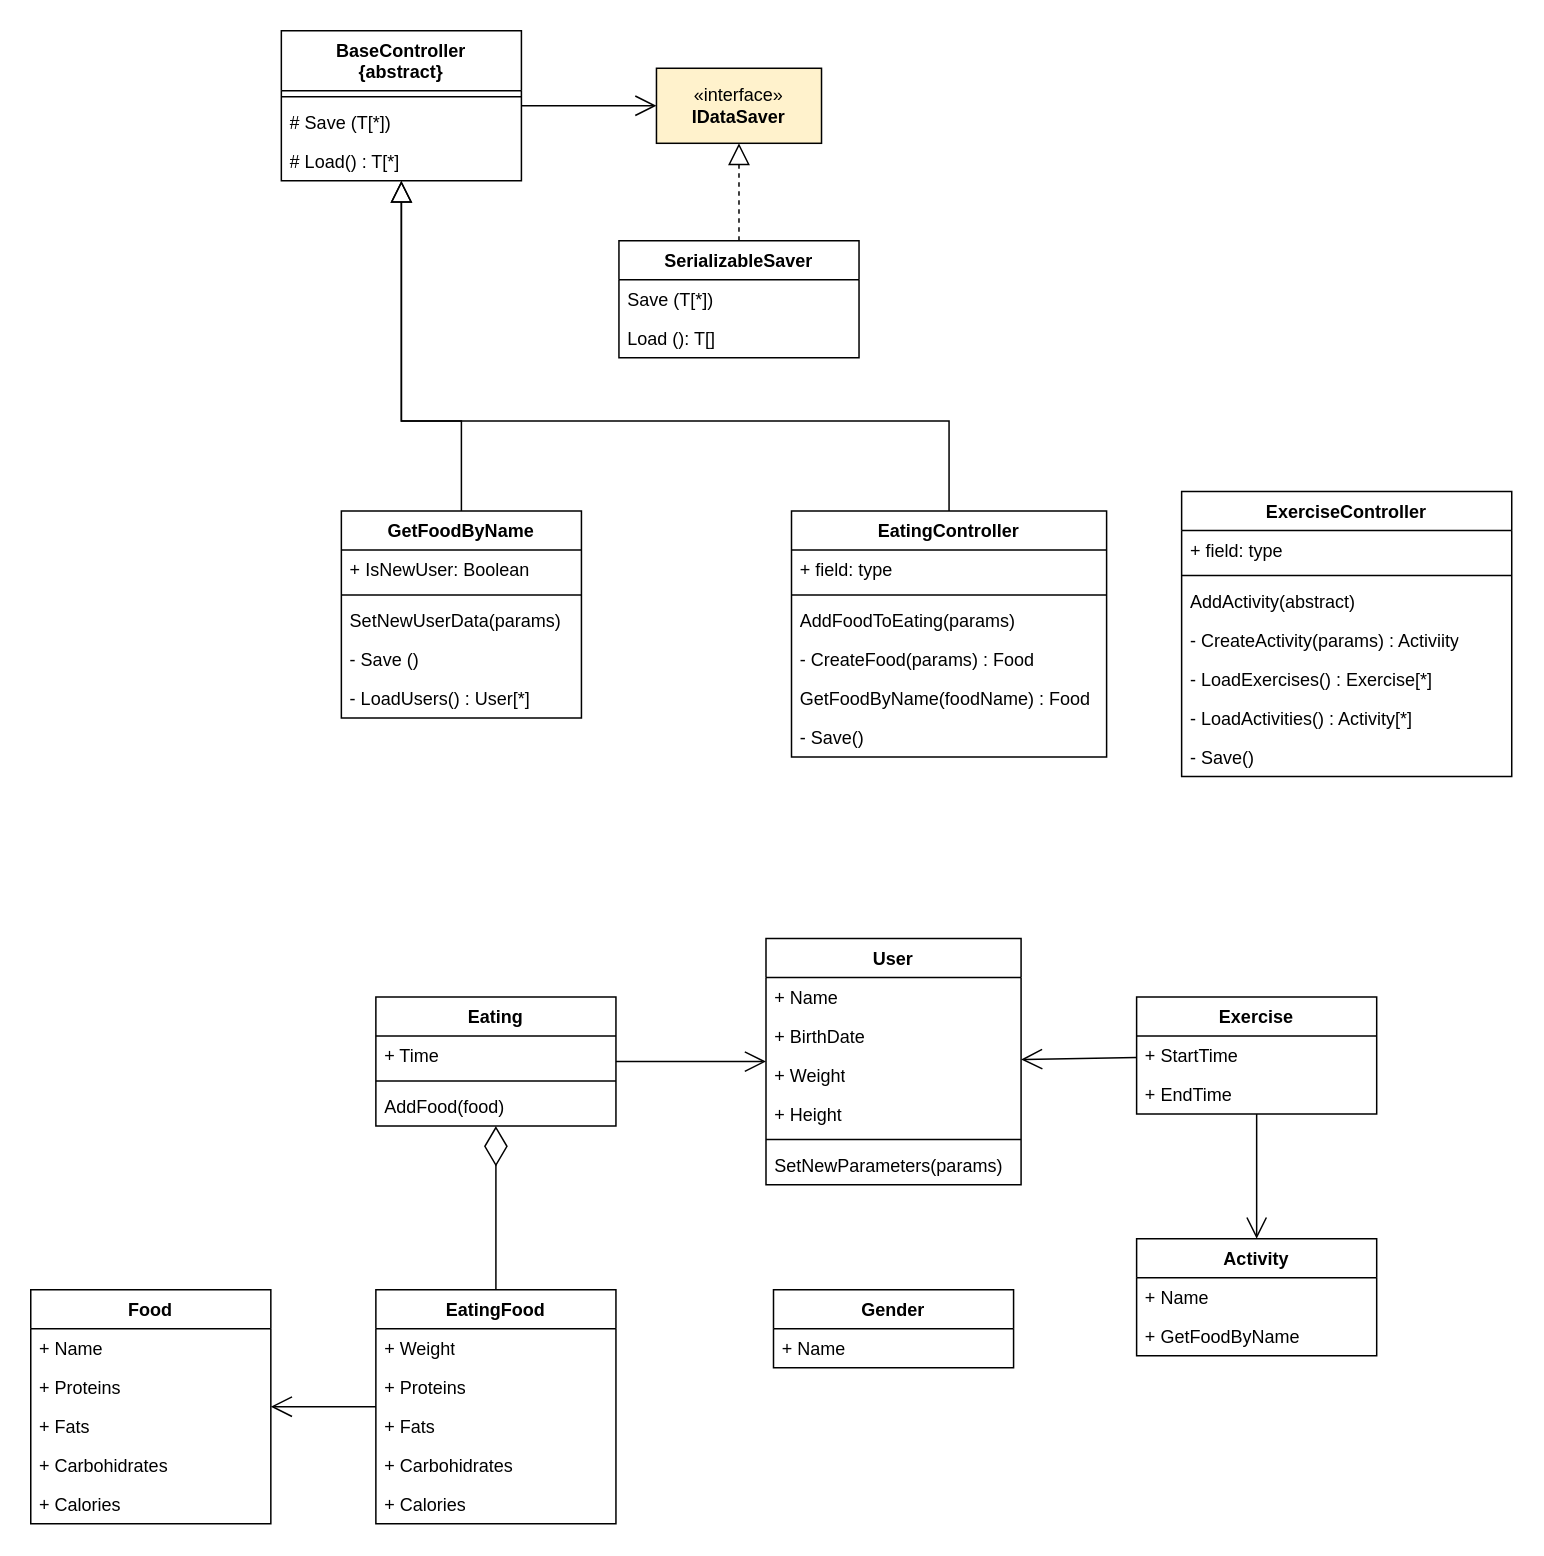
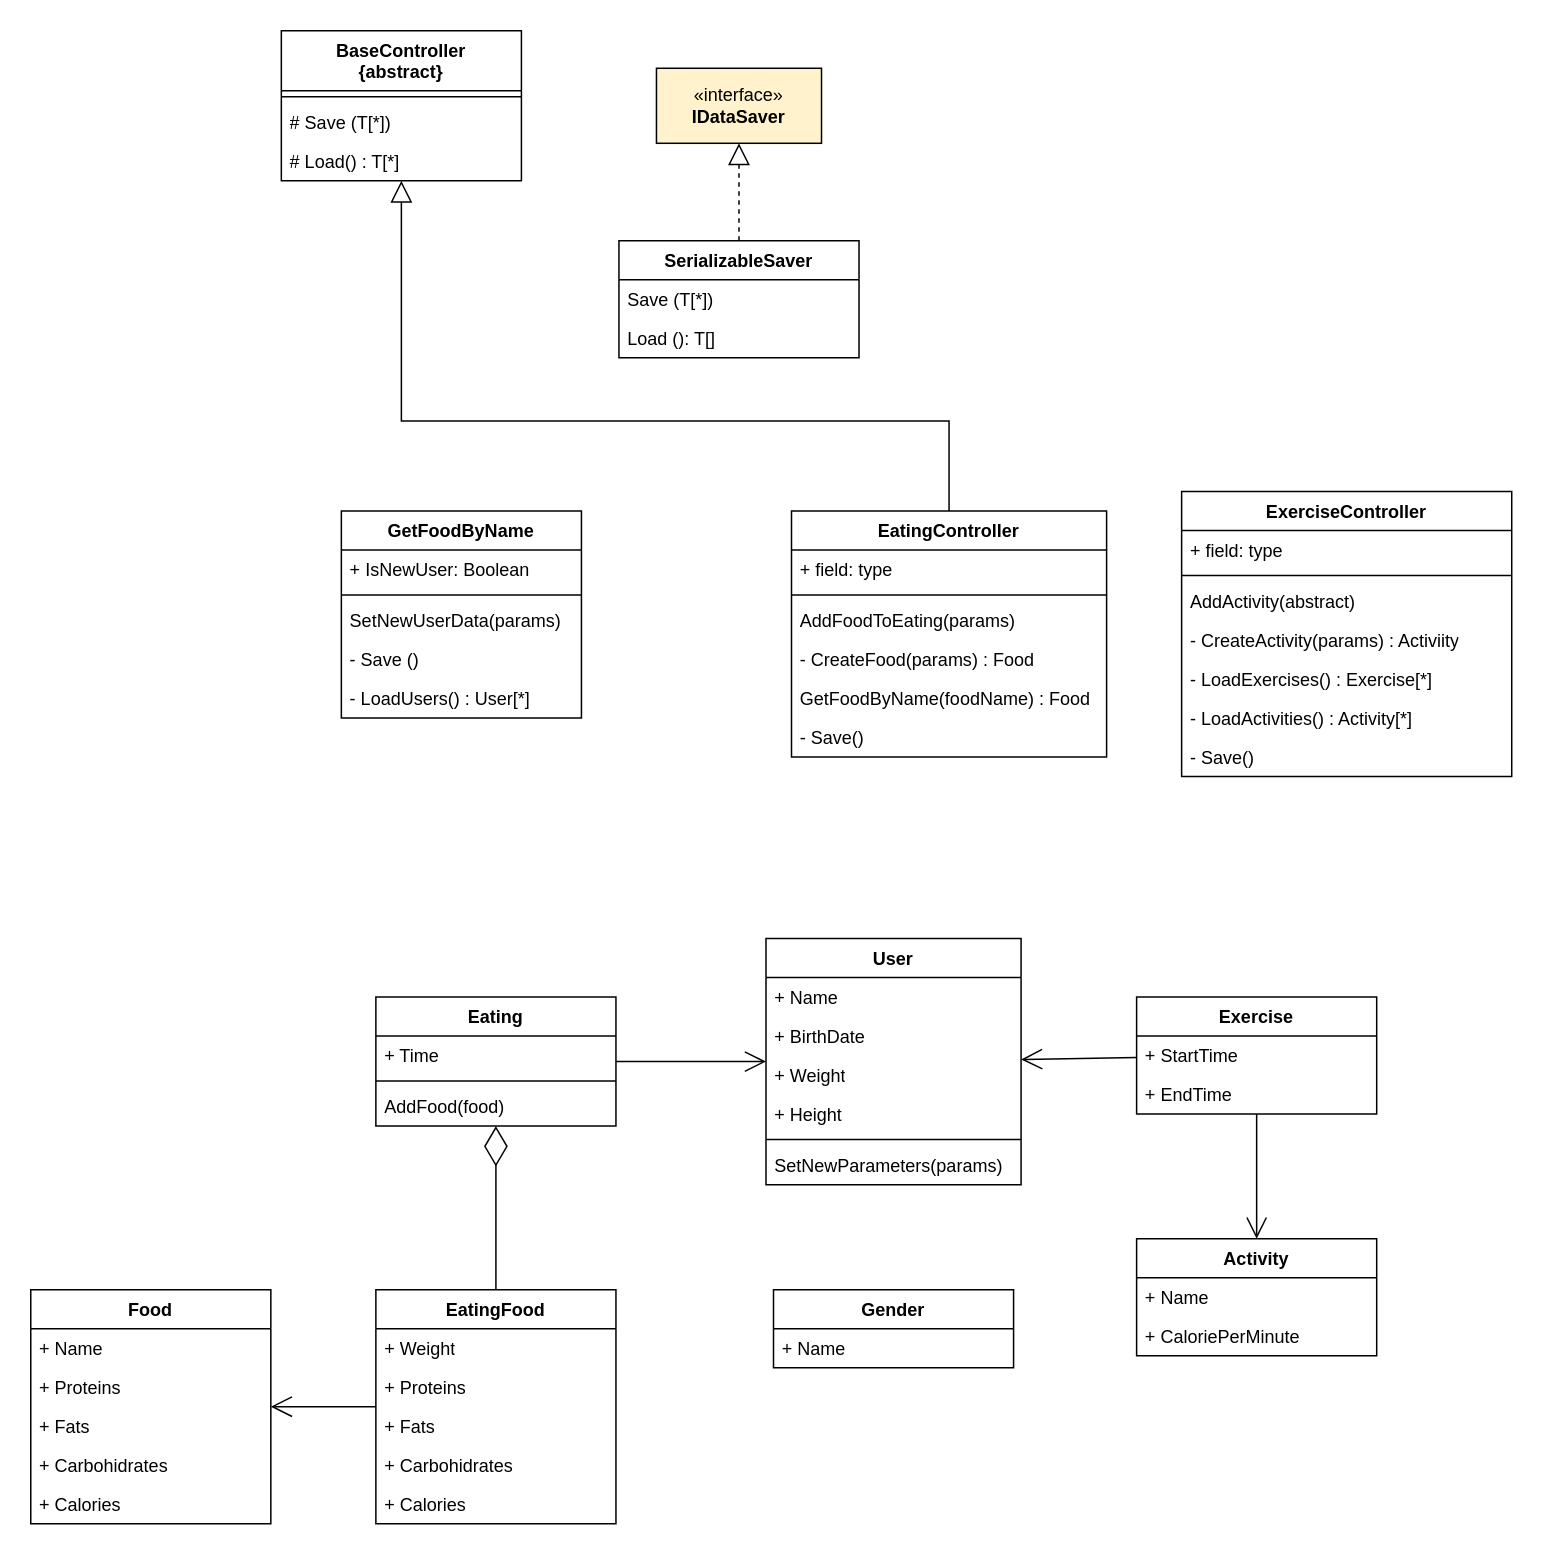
(588, 106) -> none
(461, 467) -> none
(1219, 1338) -> (1227, 1338)
